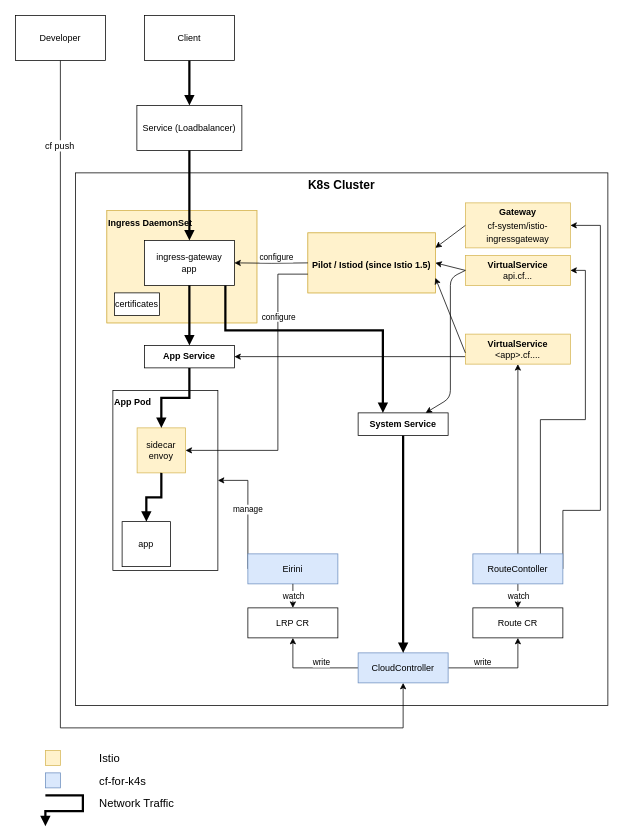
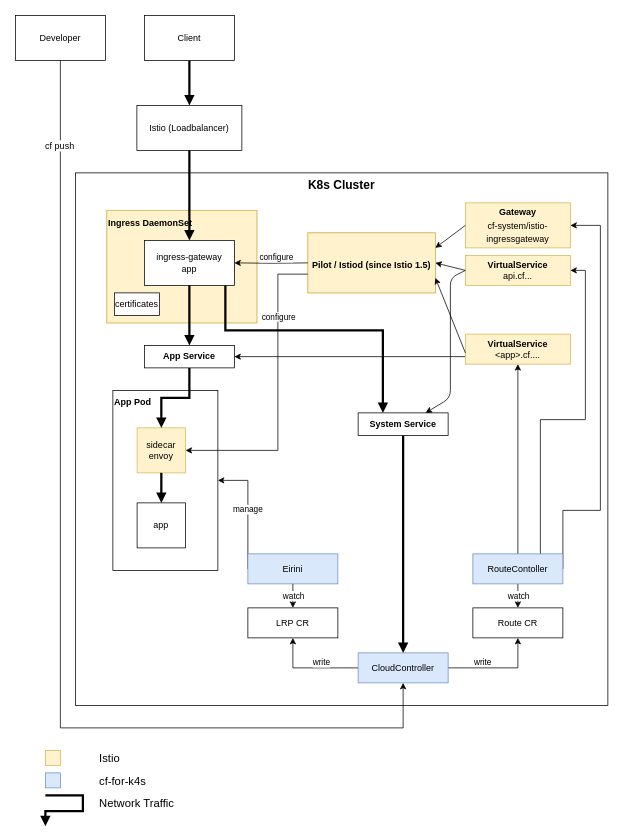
(189, 128) -> (189, 128)
(146, 544) -> (161, 525)
